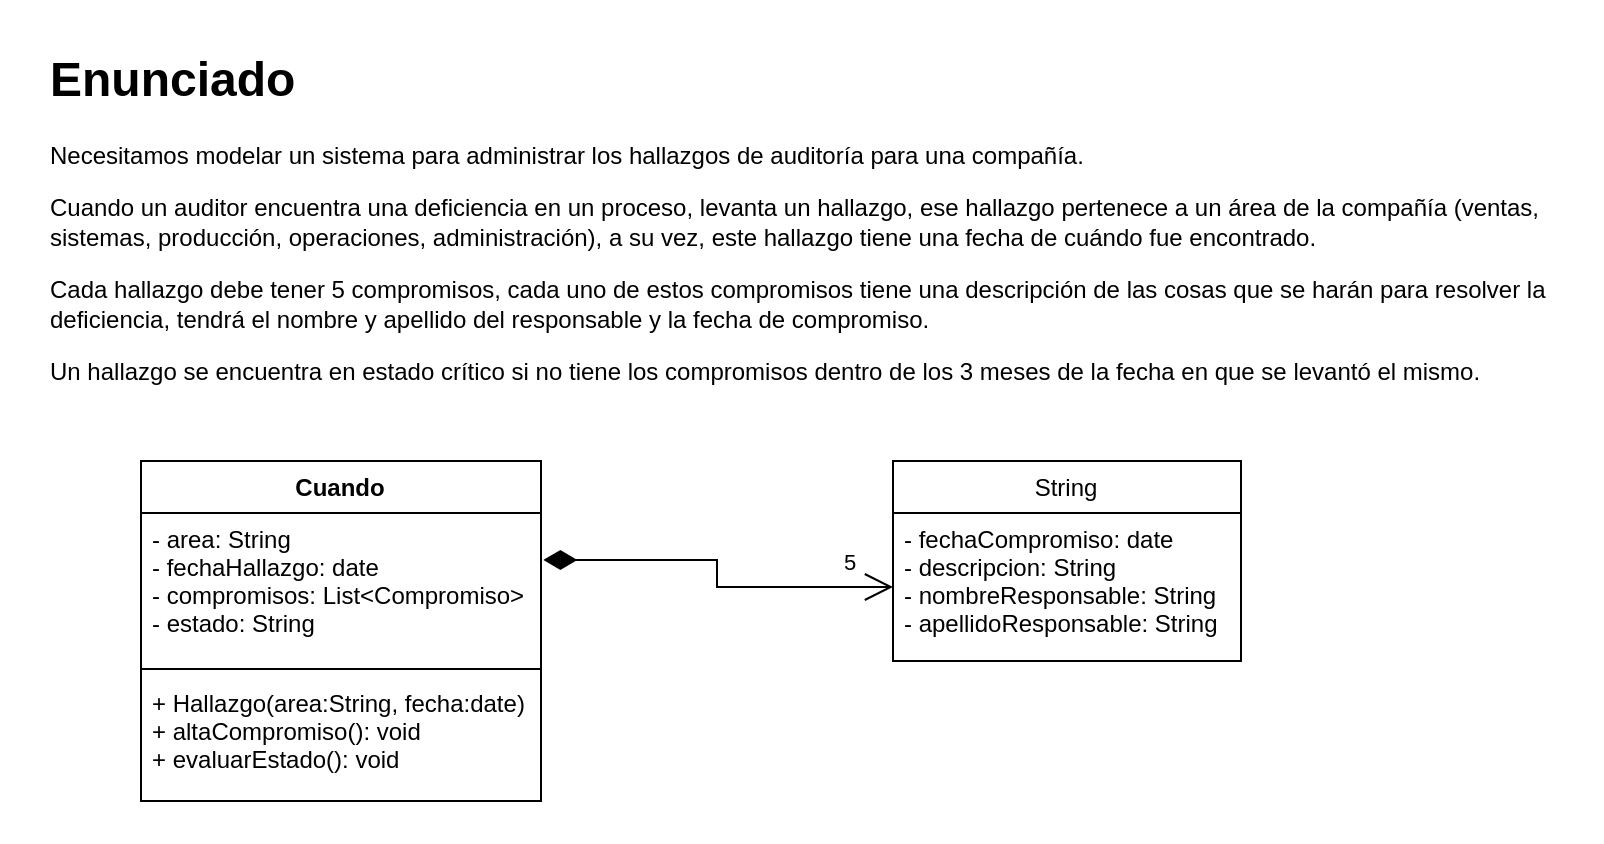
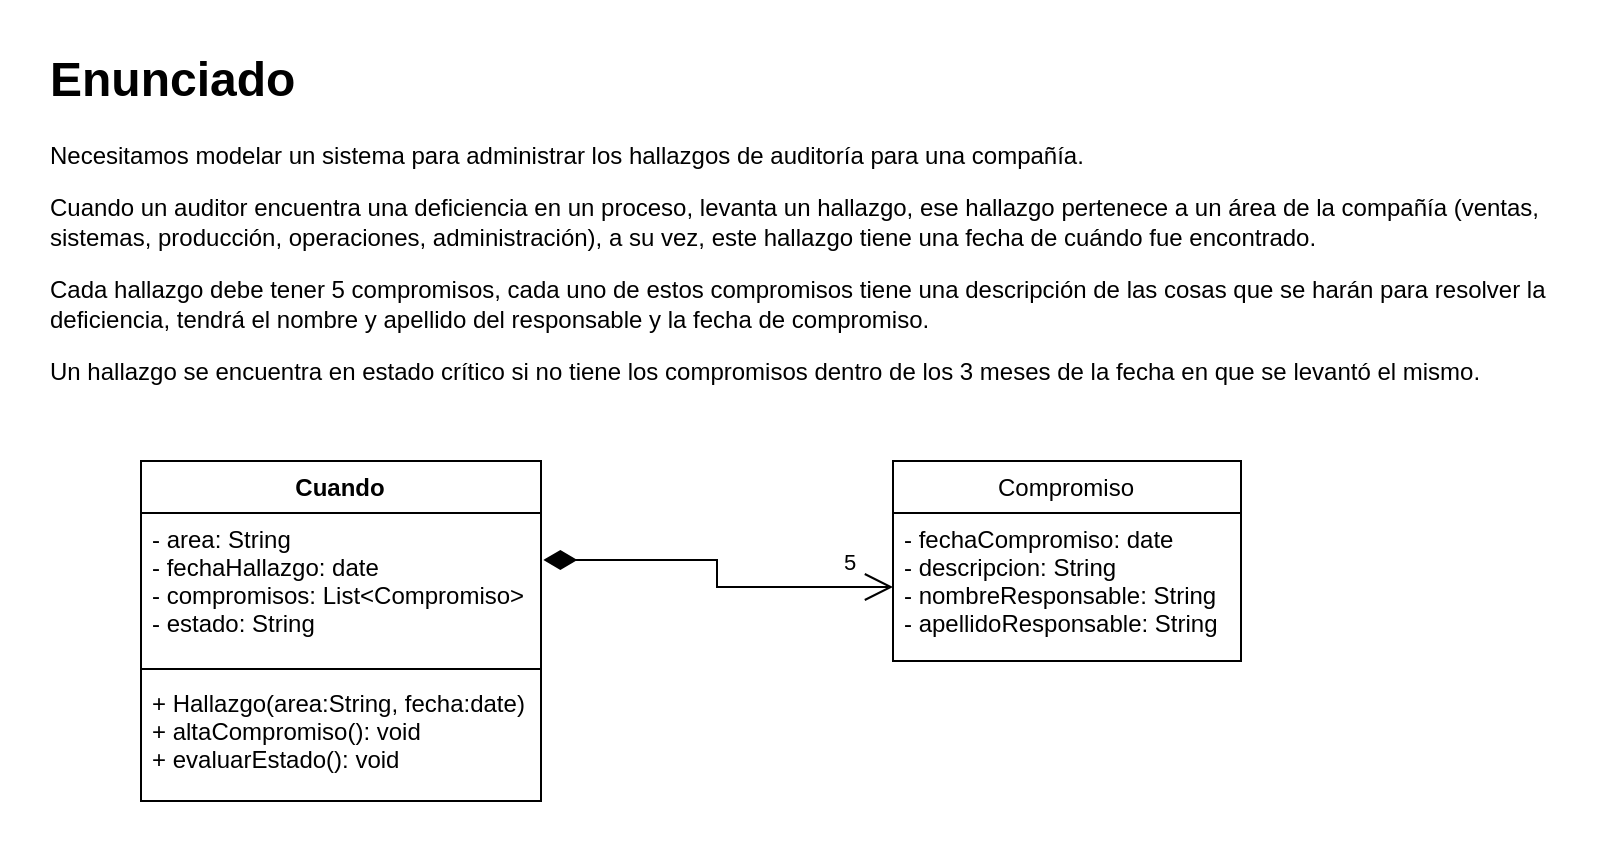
(1066, 488) -> (1066, 488)
